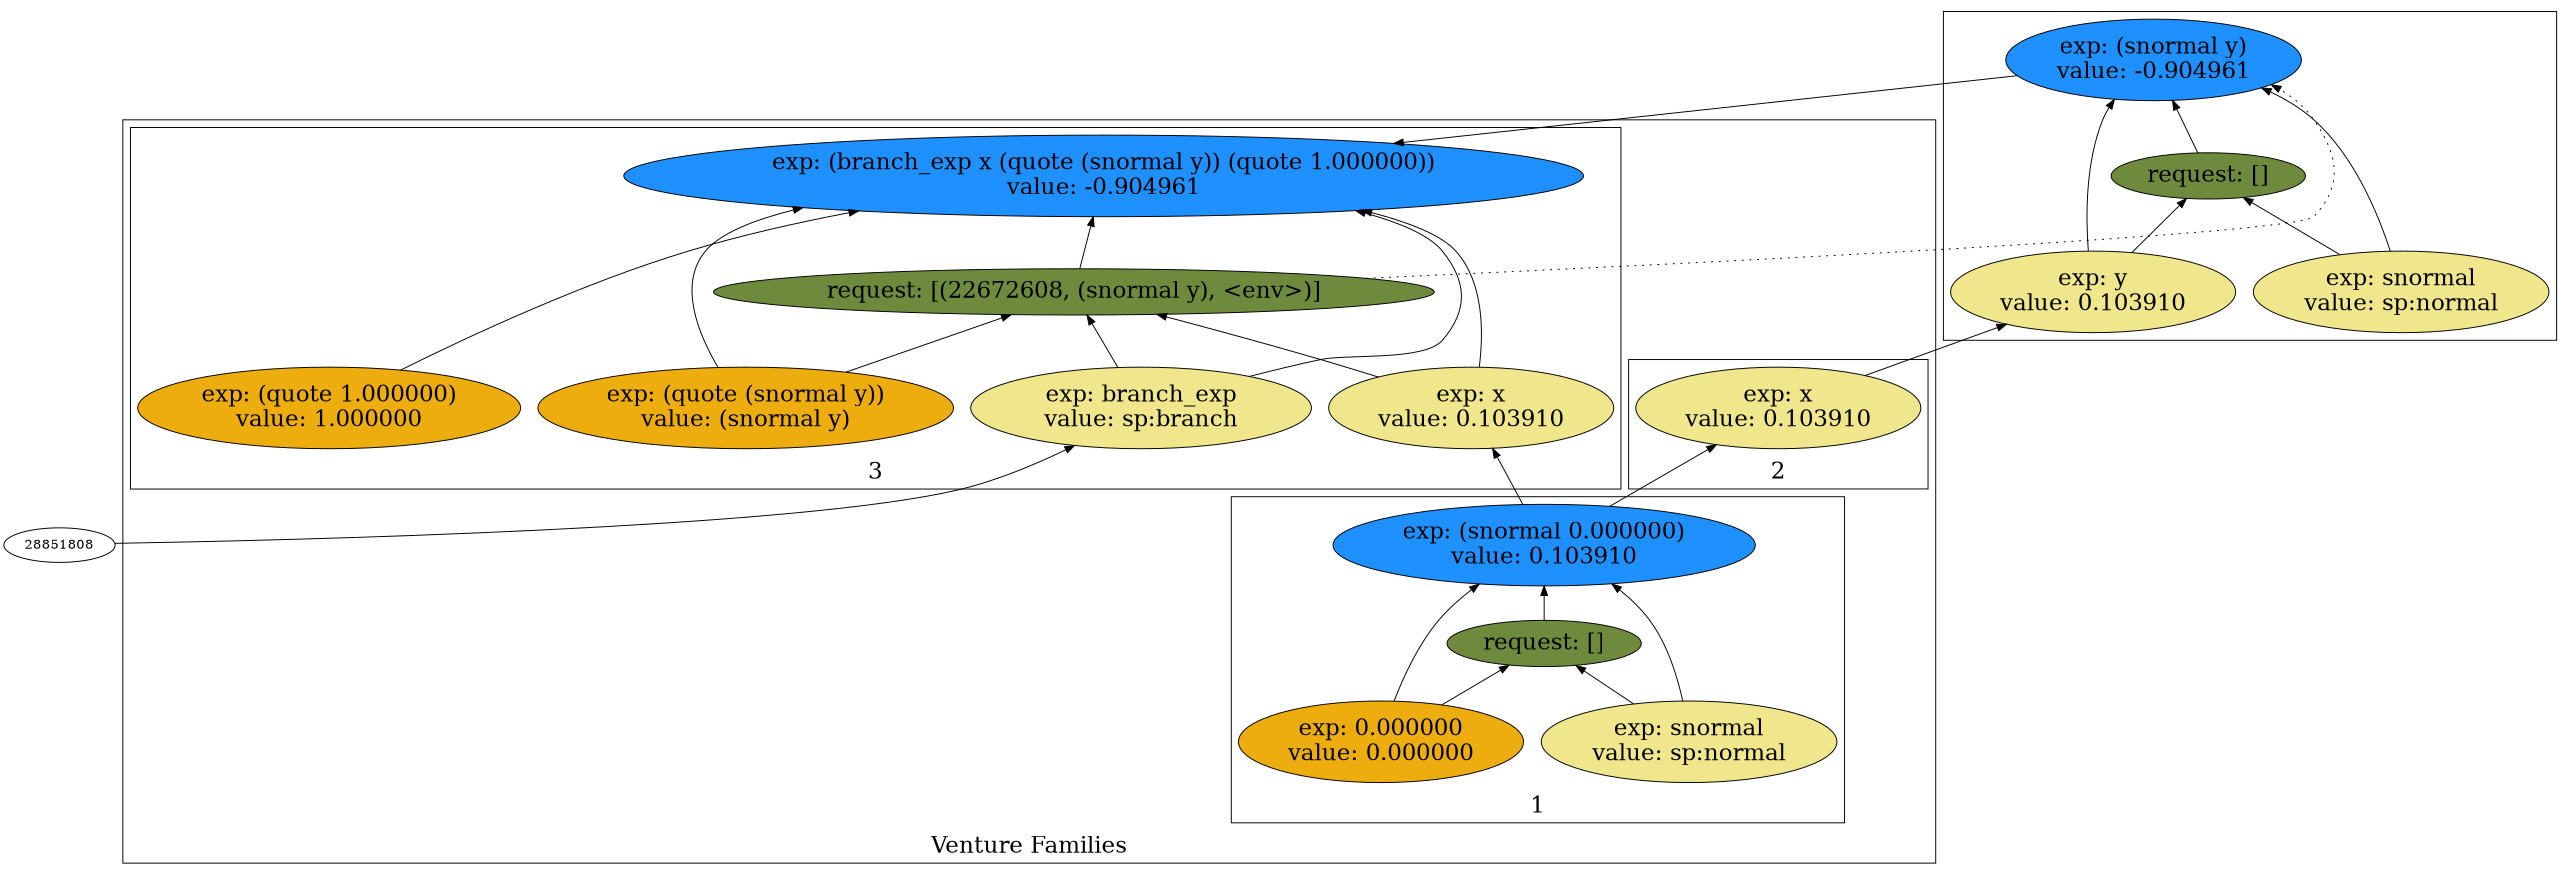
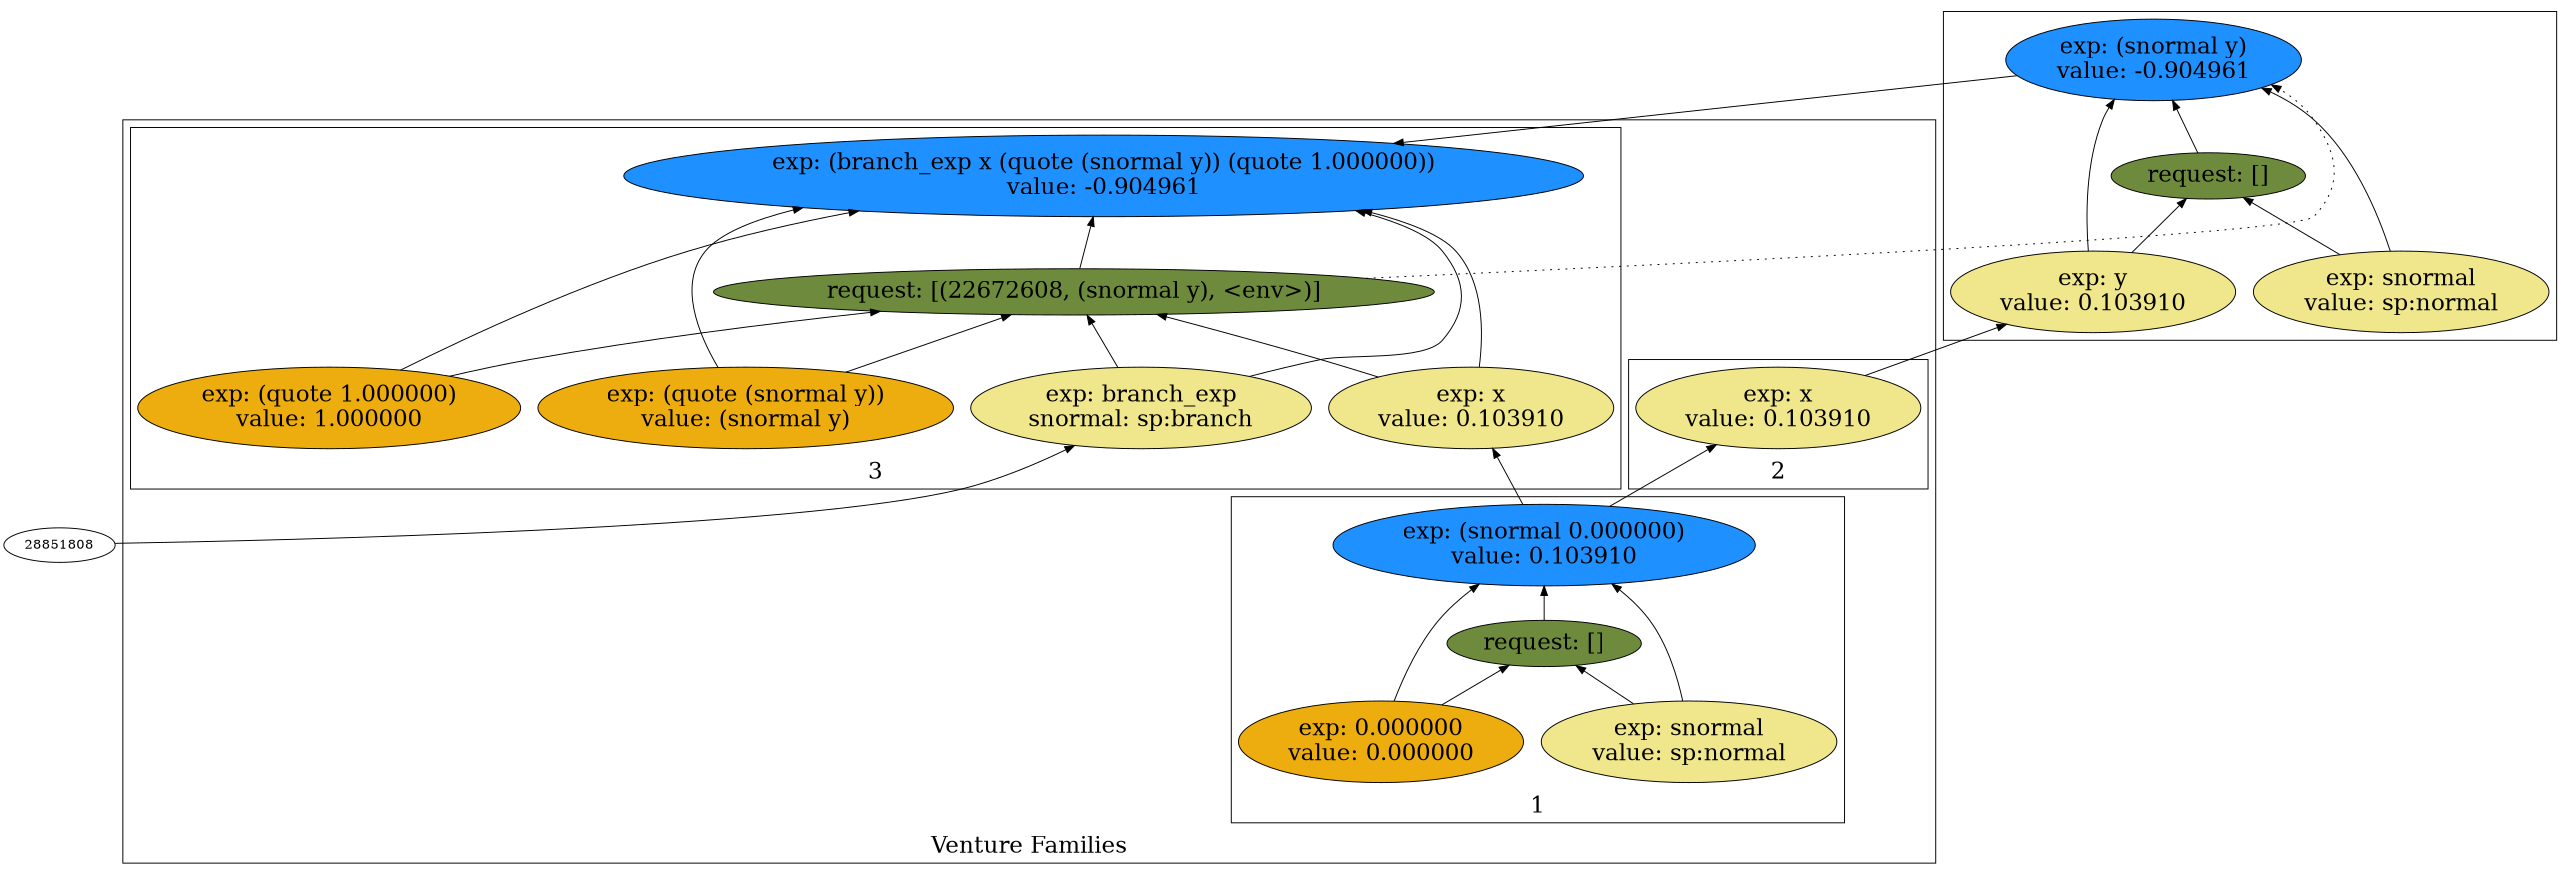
none -> (659, 339)
(1141, 408) -> (1141, 408)
